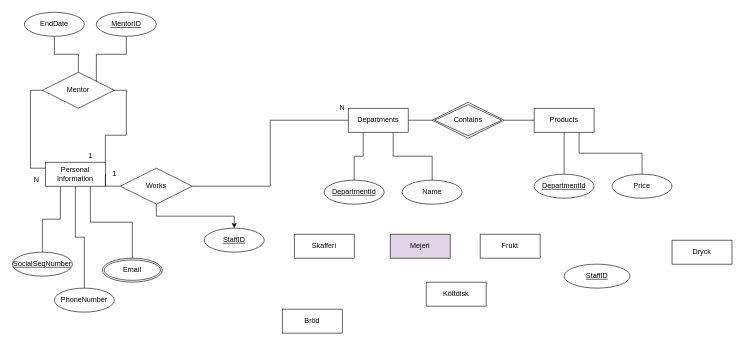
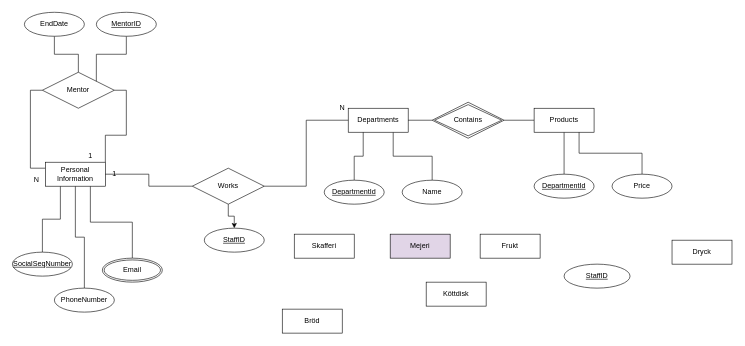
(156, 186) -> (228, 186)
